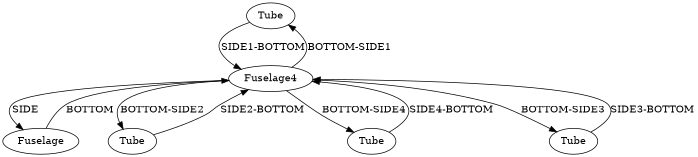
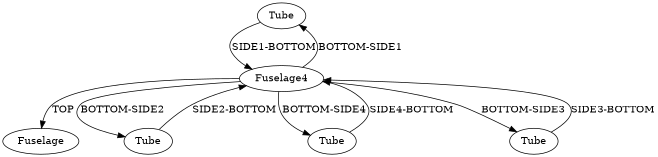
(113, 91) -> none
(25, 110) -> (64, 110)
